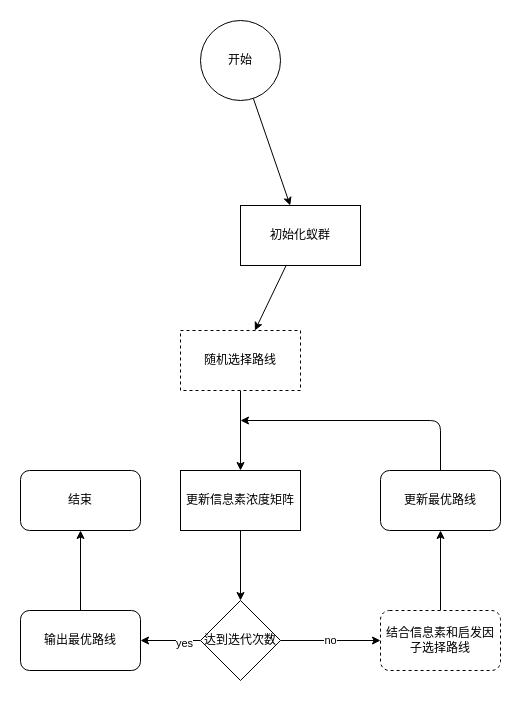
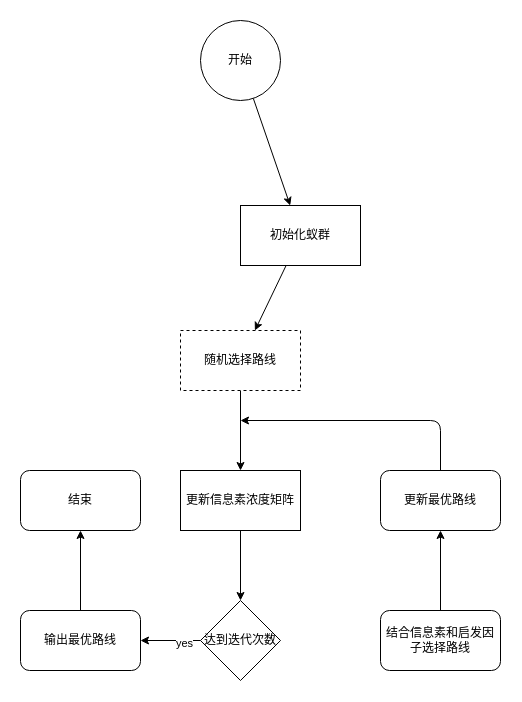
(327, 641) -> none
(441, 641) -> (441, 641)
